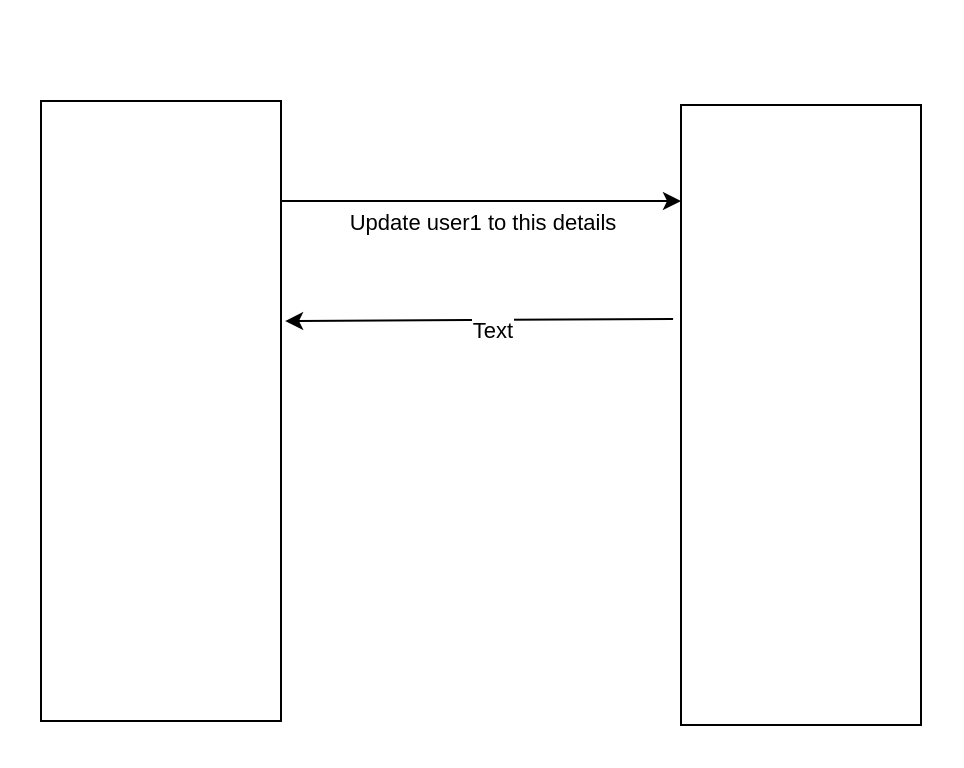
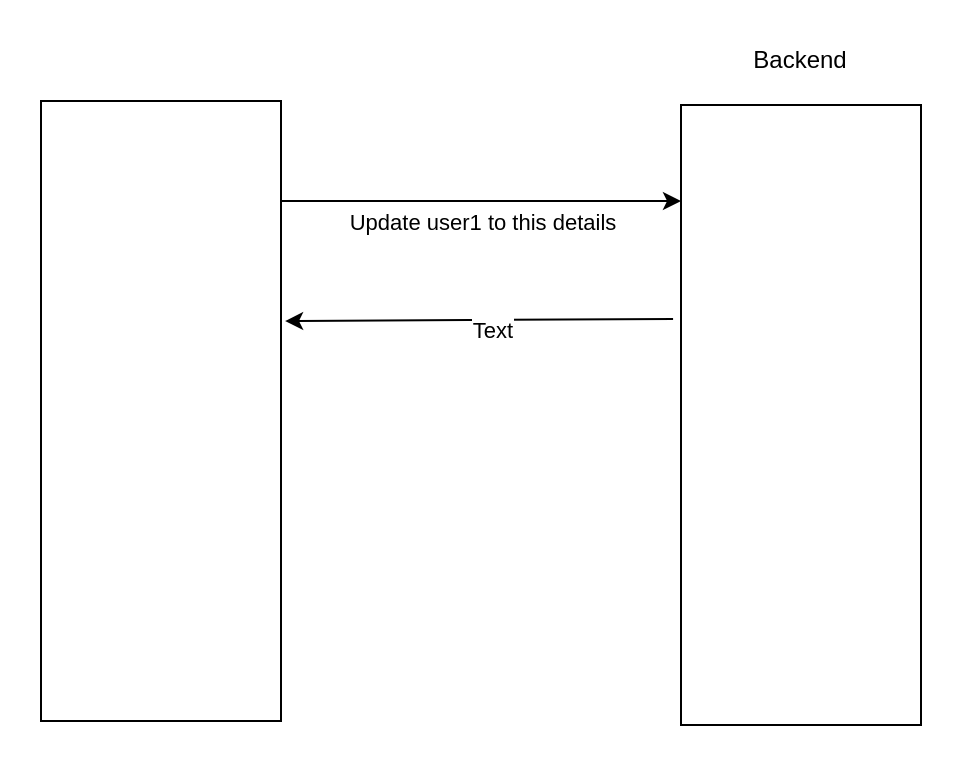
none -> (801, 61)
